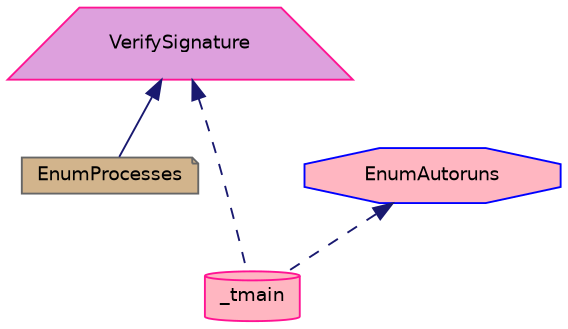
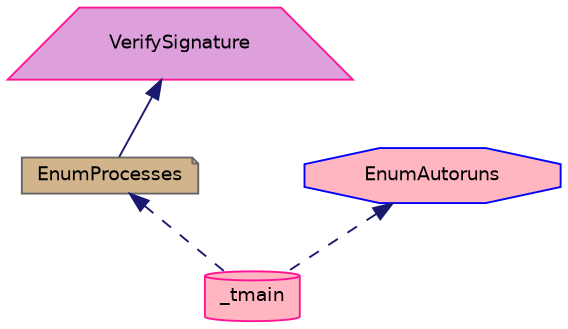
(225, 185) -> (184, 239)
